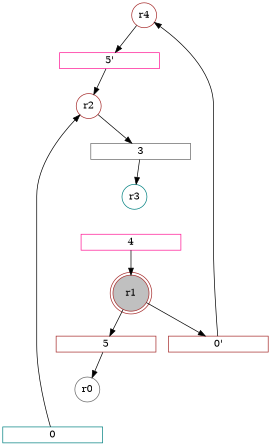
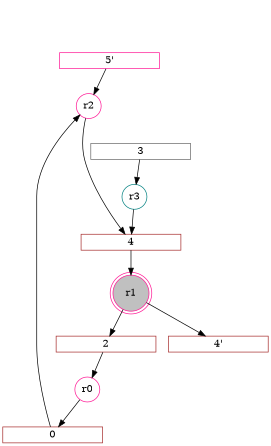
(144, 15) -> none
(89, 106) -> (89, 106)
(112, 127) -> (91, 177)
none -> (133, 218)
(131, 242) -> (131, 242)
(131, 293) -> (131, 293)
(106, 344) -> (106, 344)
(218, 344) -> (218, 344)
(87, 389) -> (87, 389)
none -> (71, 410)
(53, 435) -> (53, 435)
